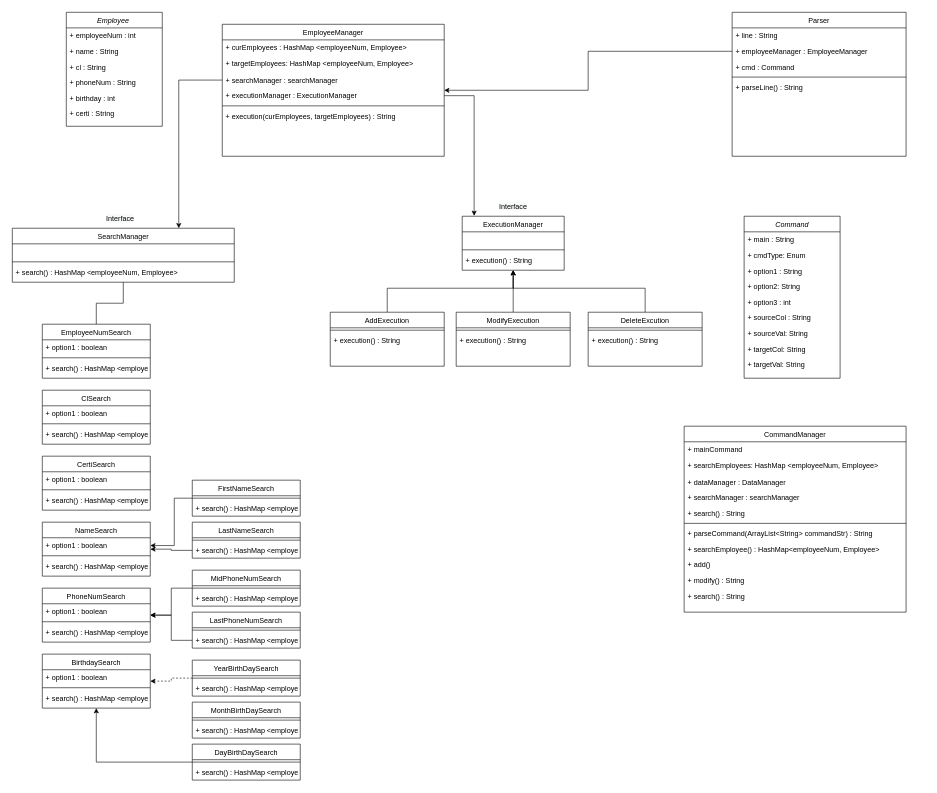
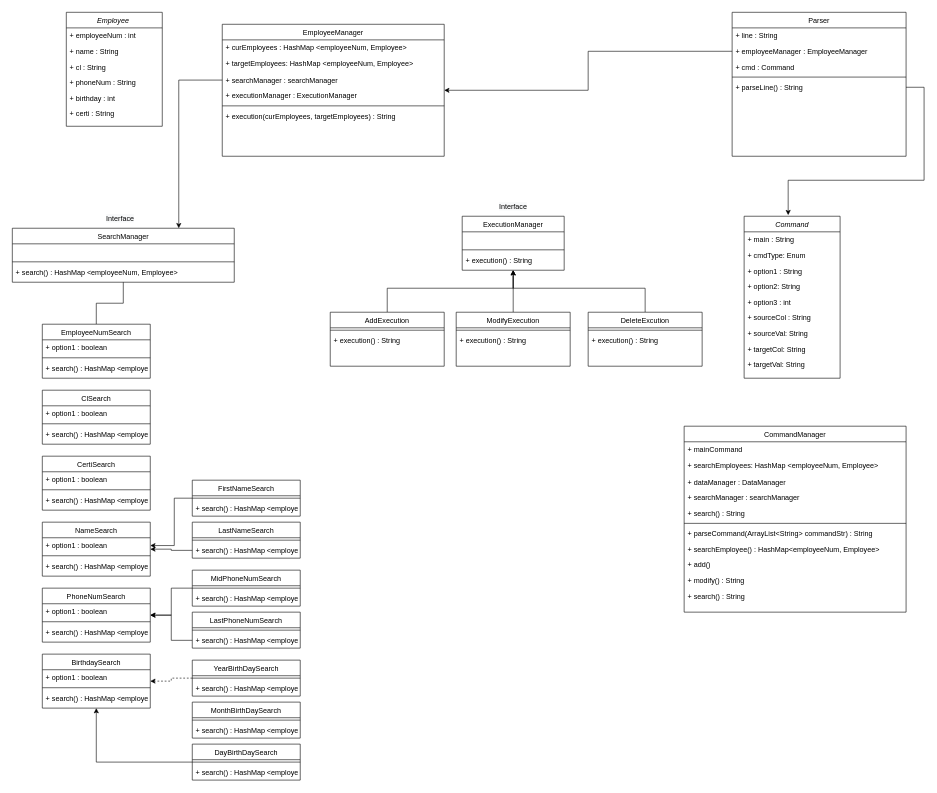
none -> (923, 87)
(473, 96) -> none
